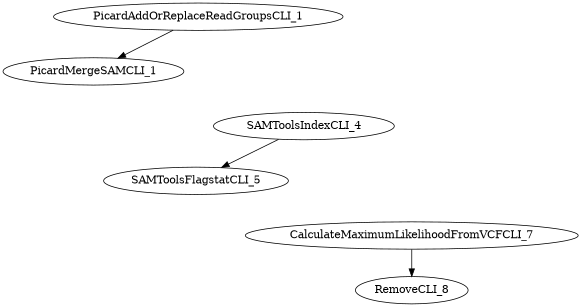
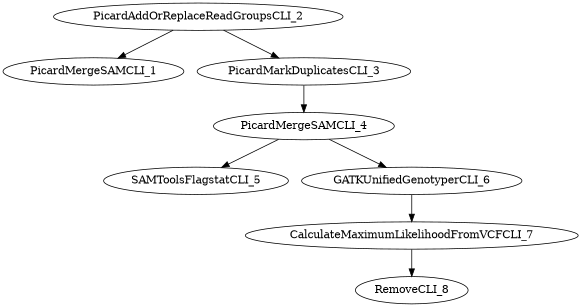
(198, 17) -> (198, 17)
none -> (304, 71)
(304, 126) -> (304, 126)
none -> (412, 181)
